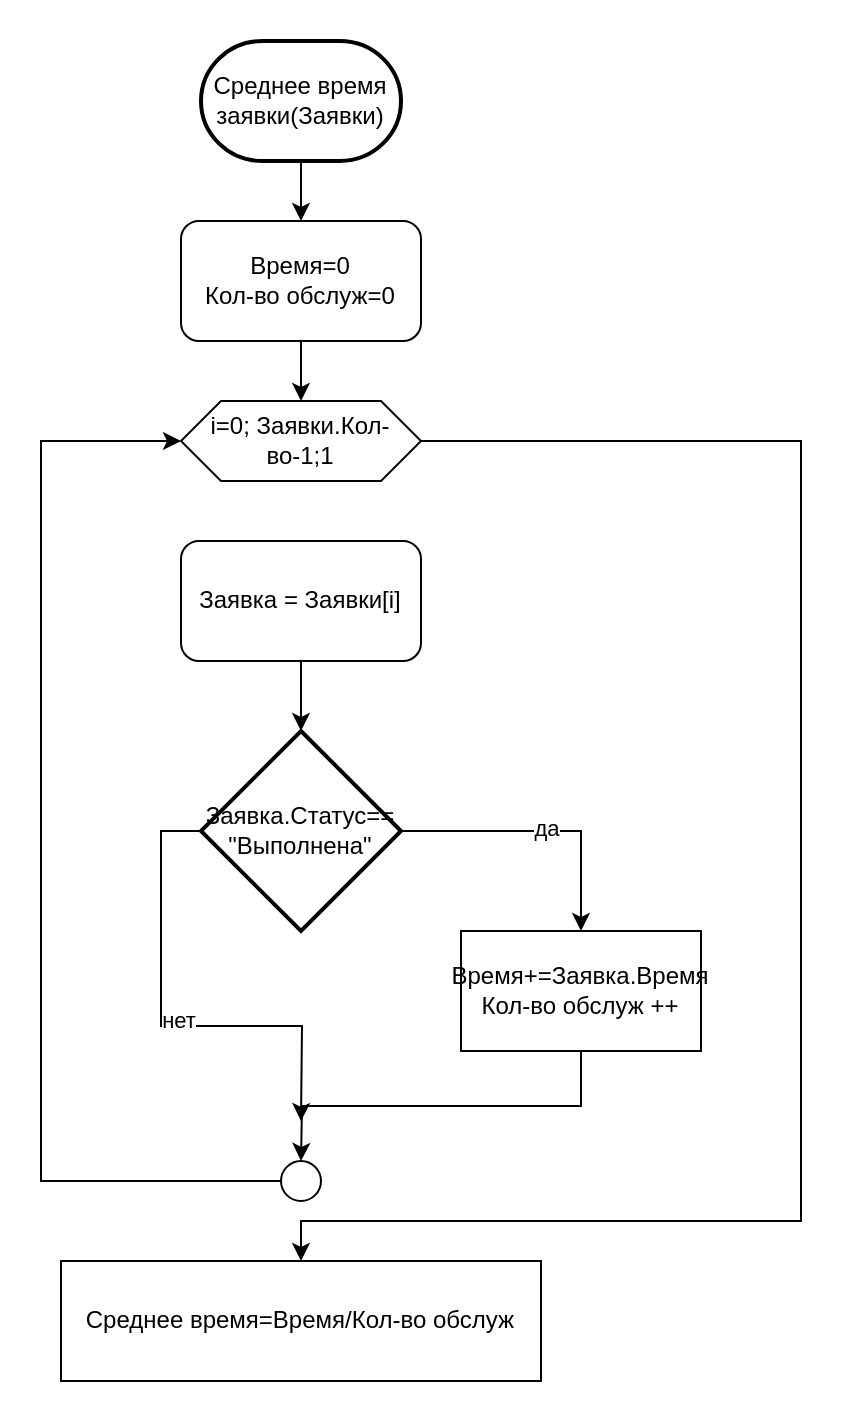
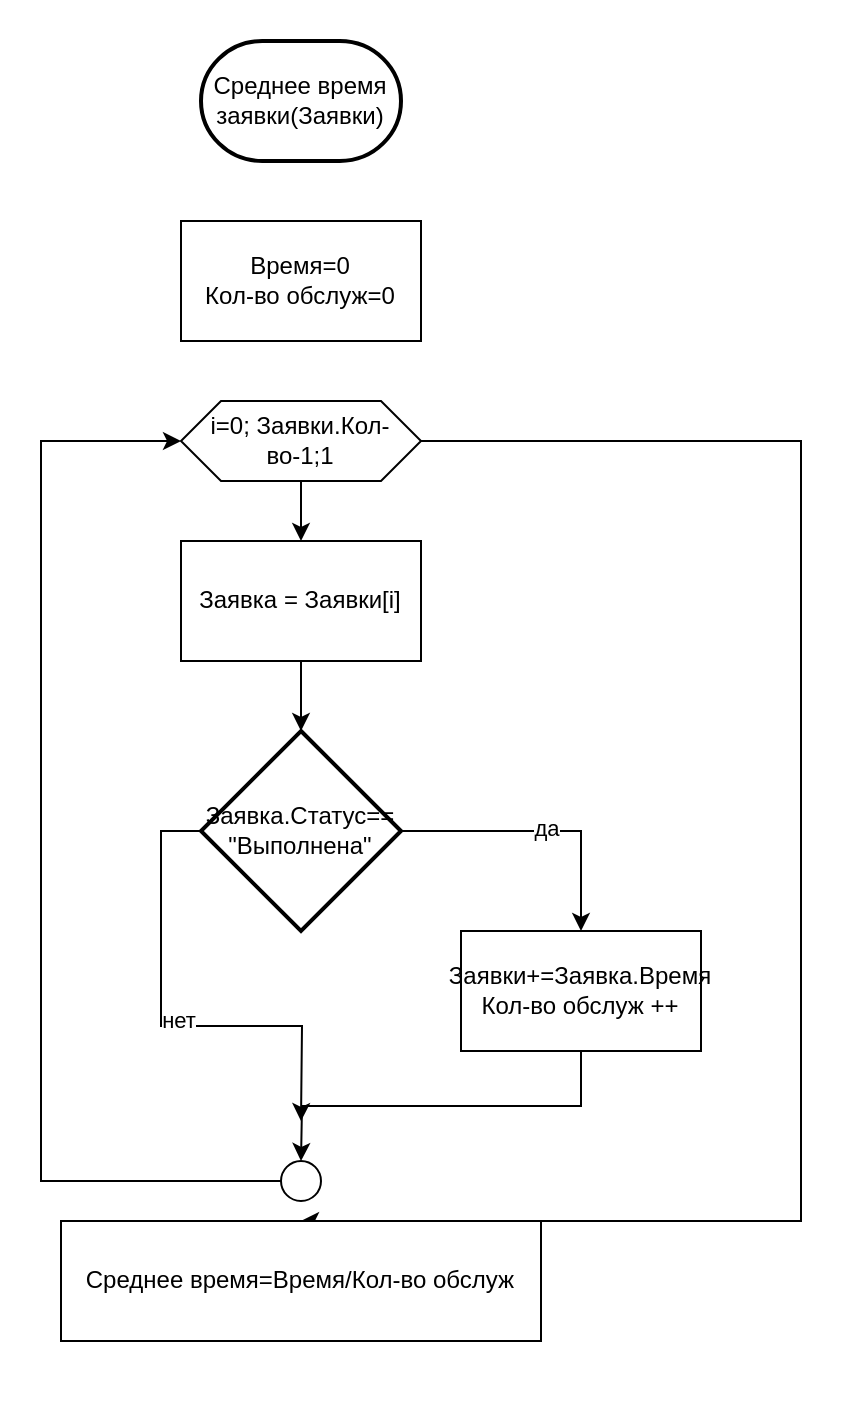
(301, 184) -> none
(301, 281) -> (301, 281)
(301, 364) -> none
none -> (301, 504)
(301, 601) -> (301, 601)
(581, 991) -> (581, 991)
(301, 1321) -> (301, 1281)
